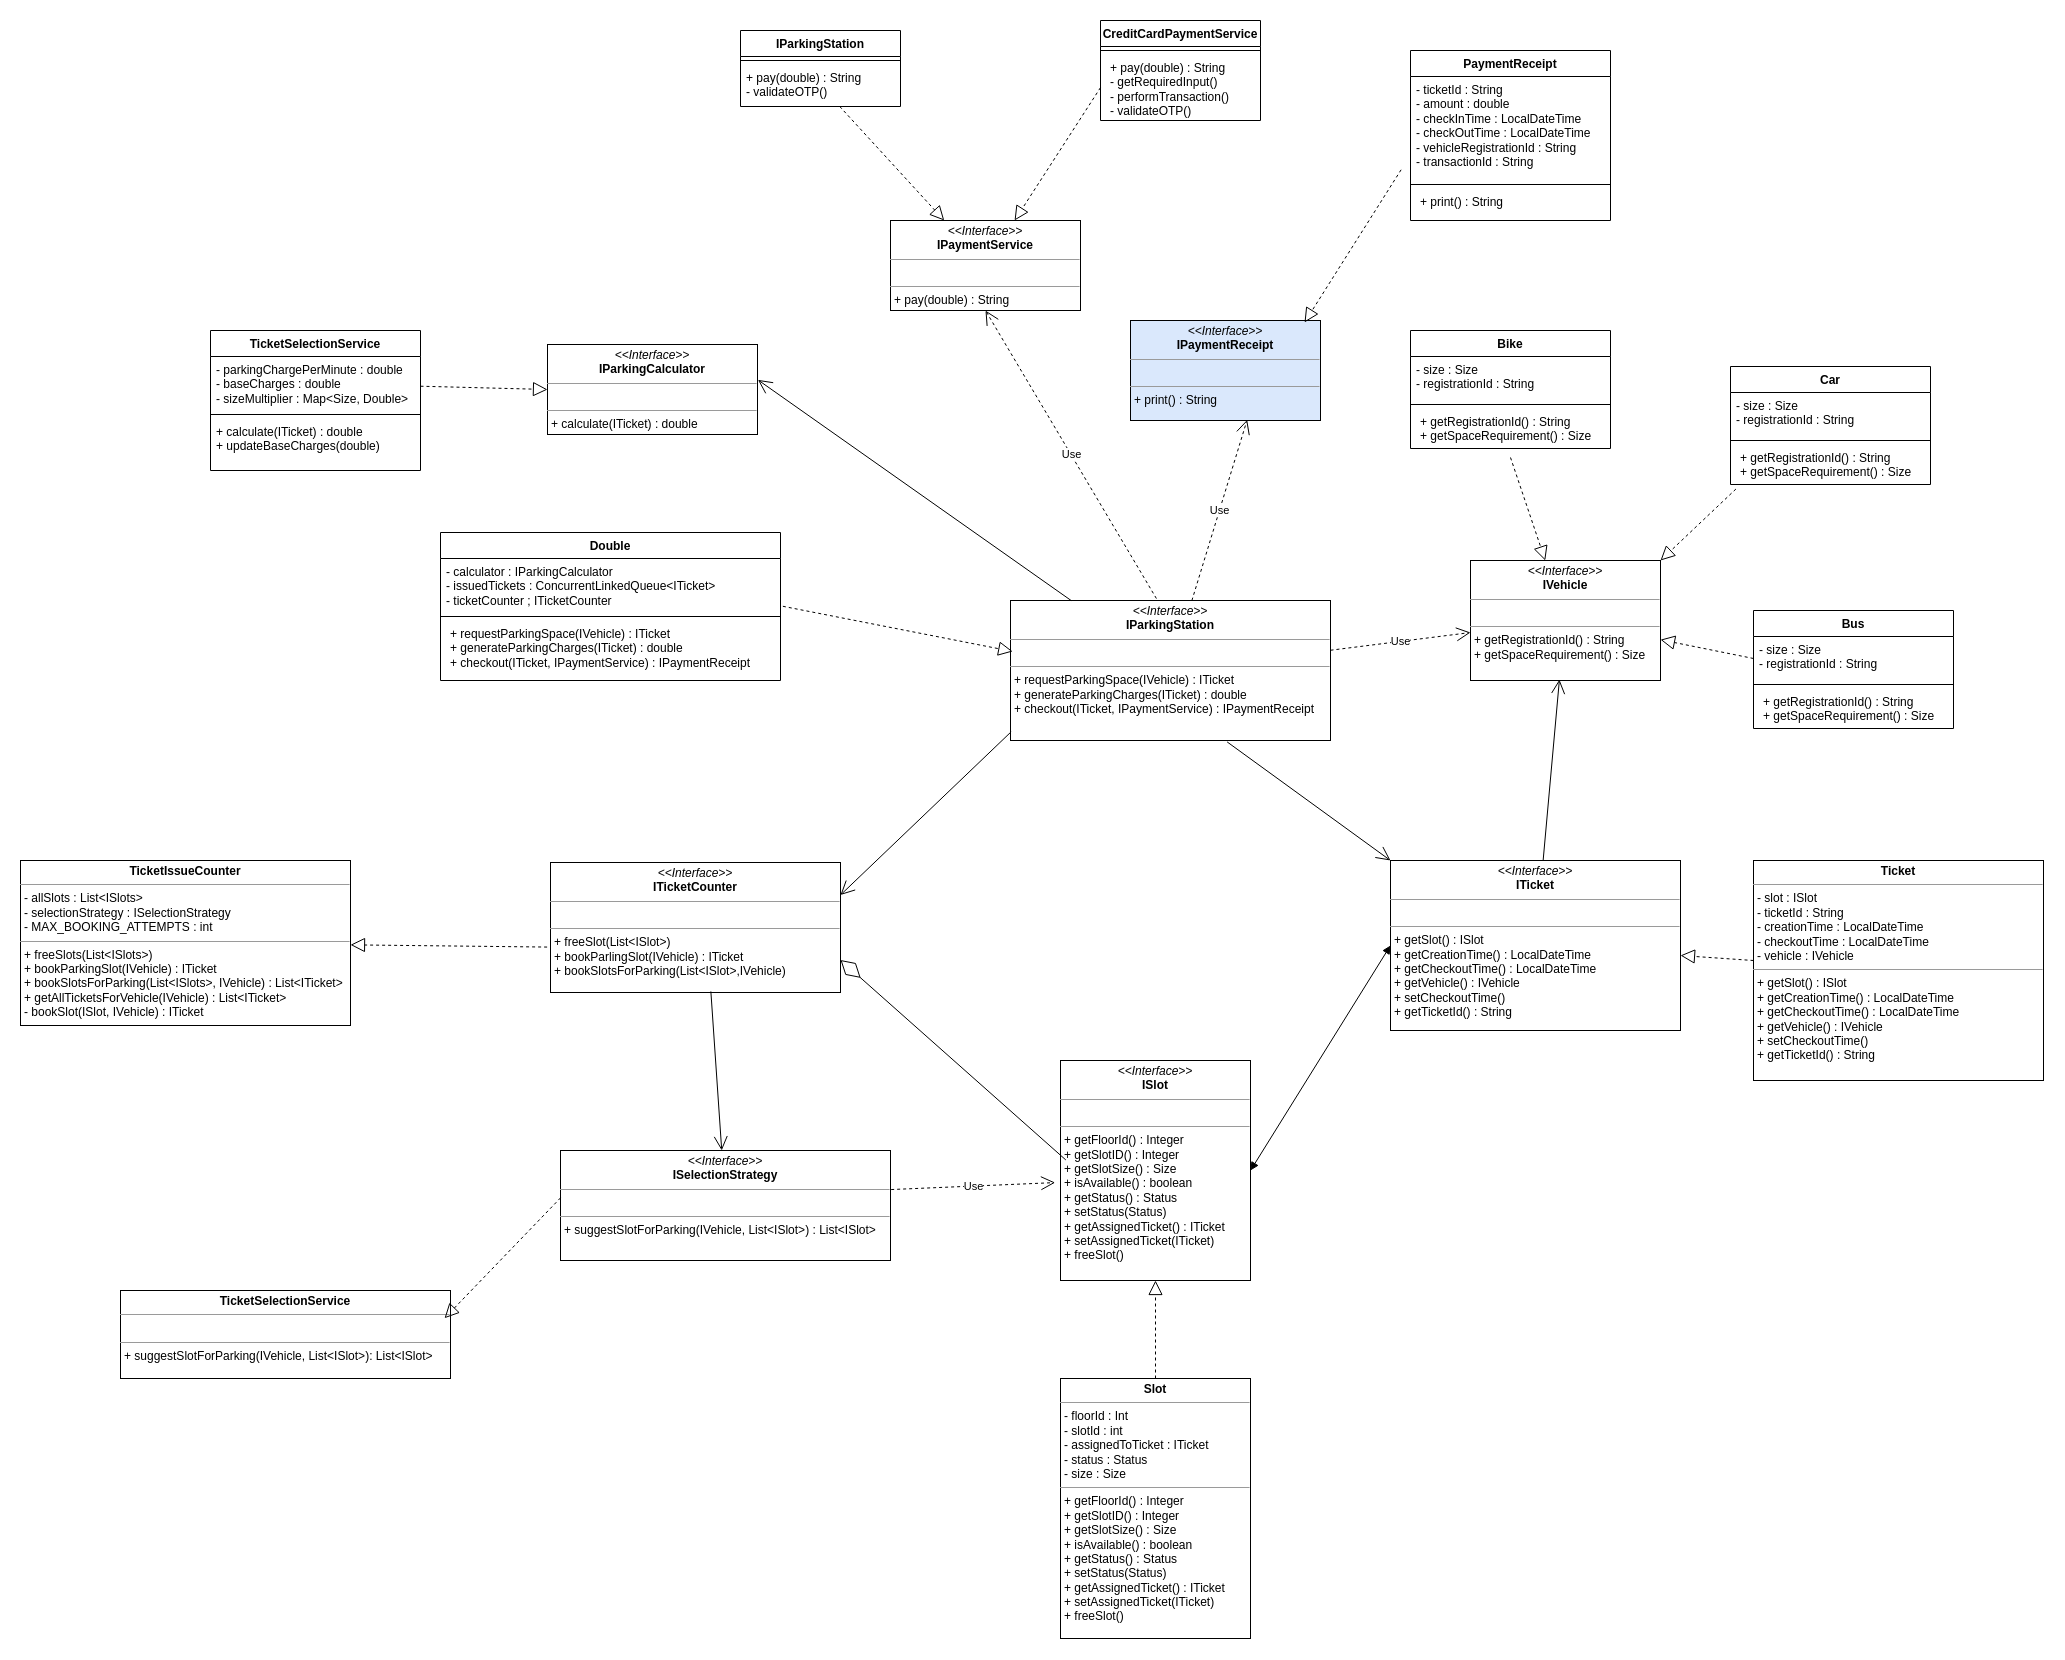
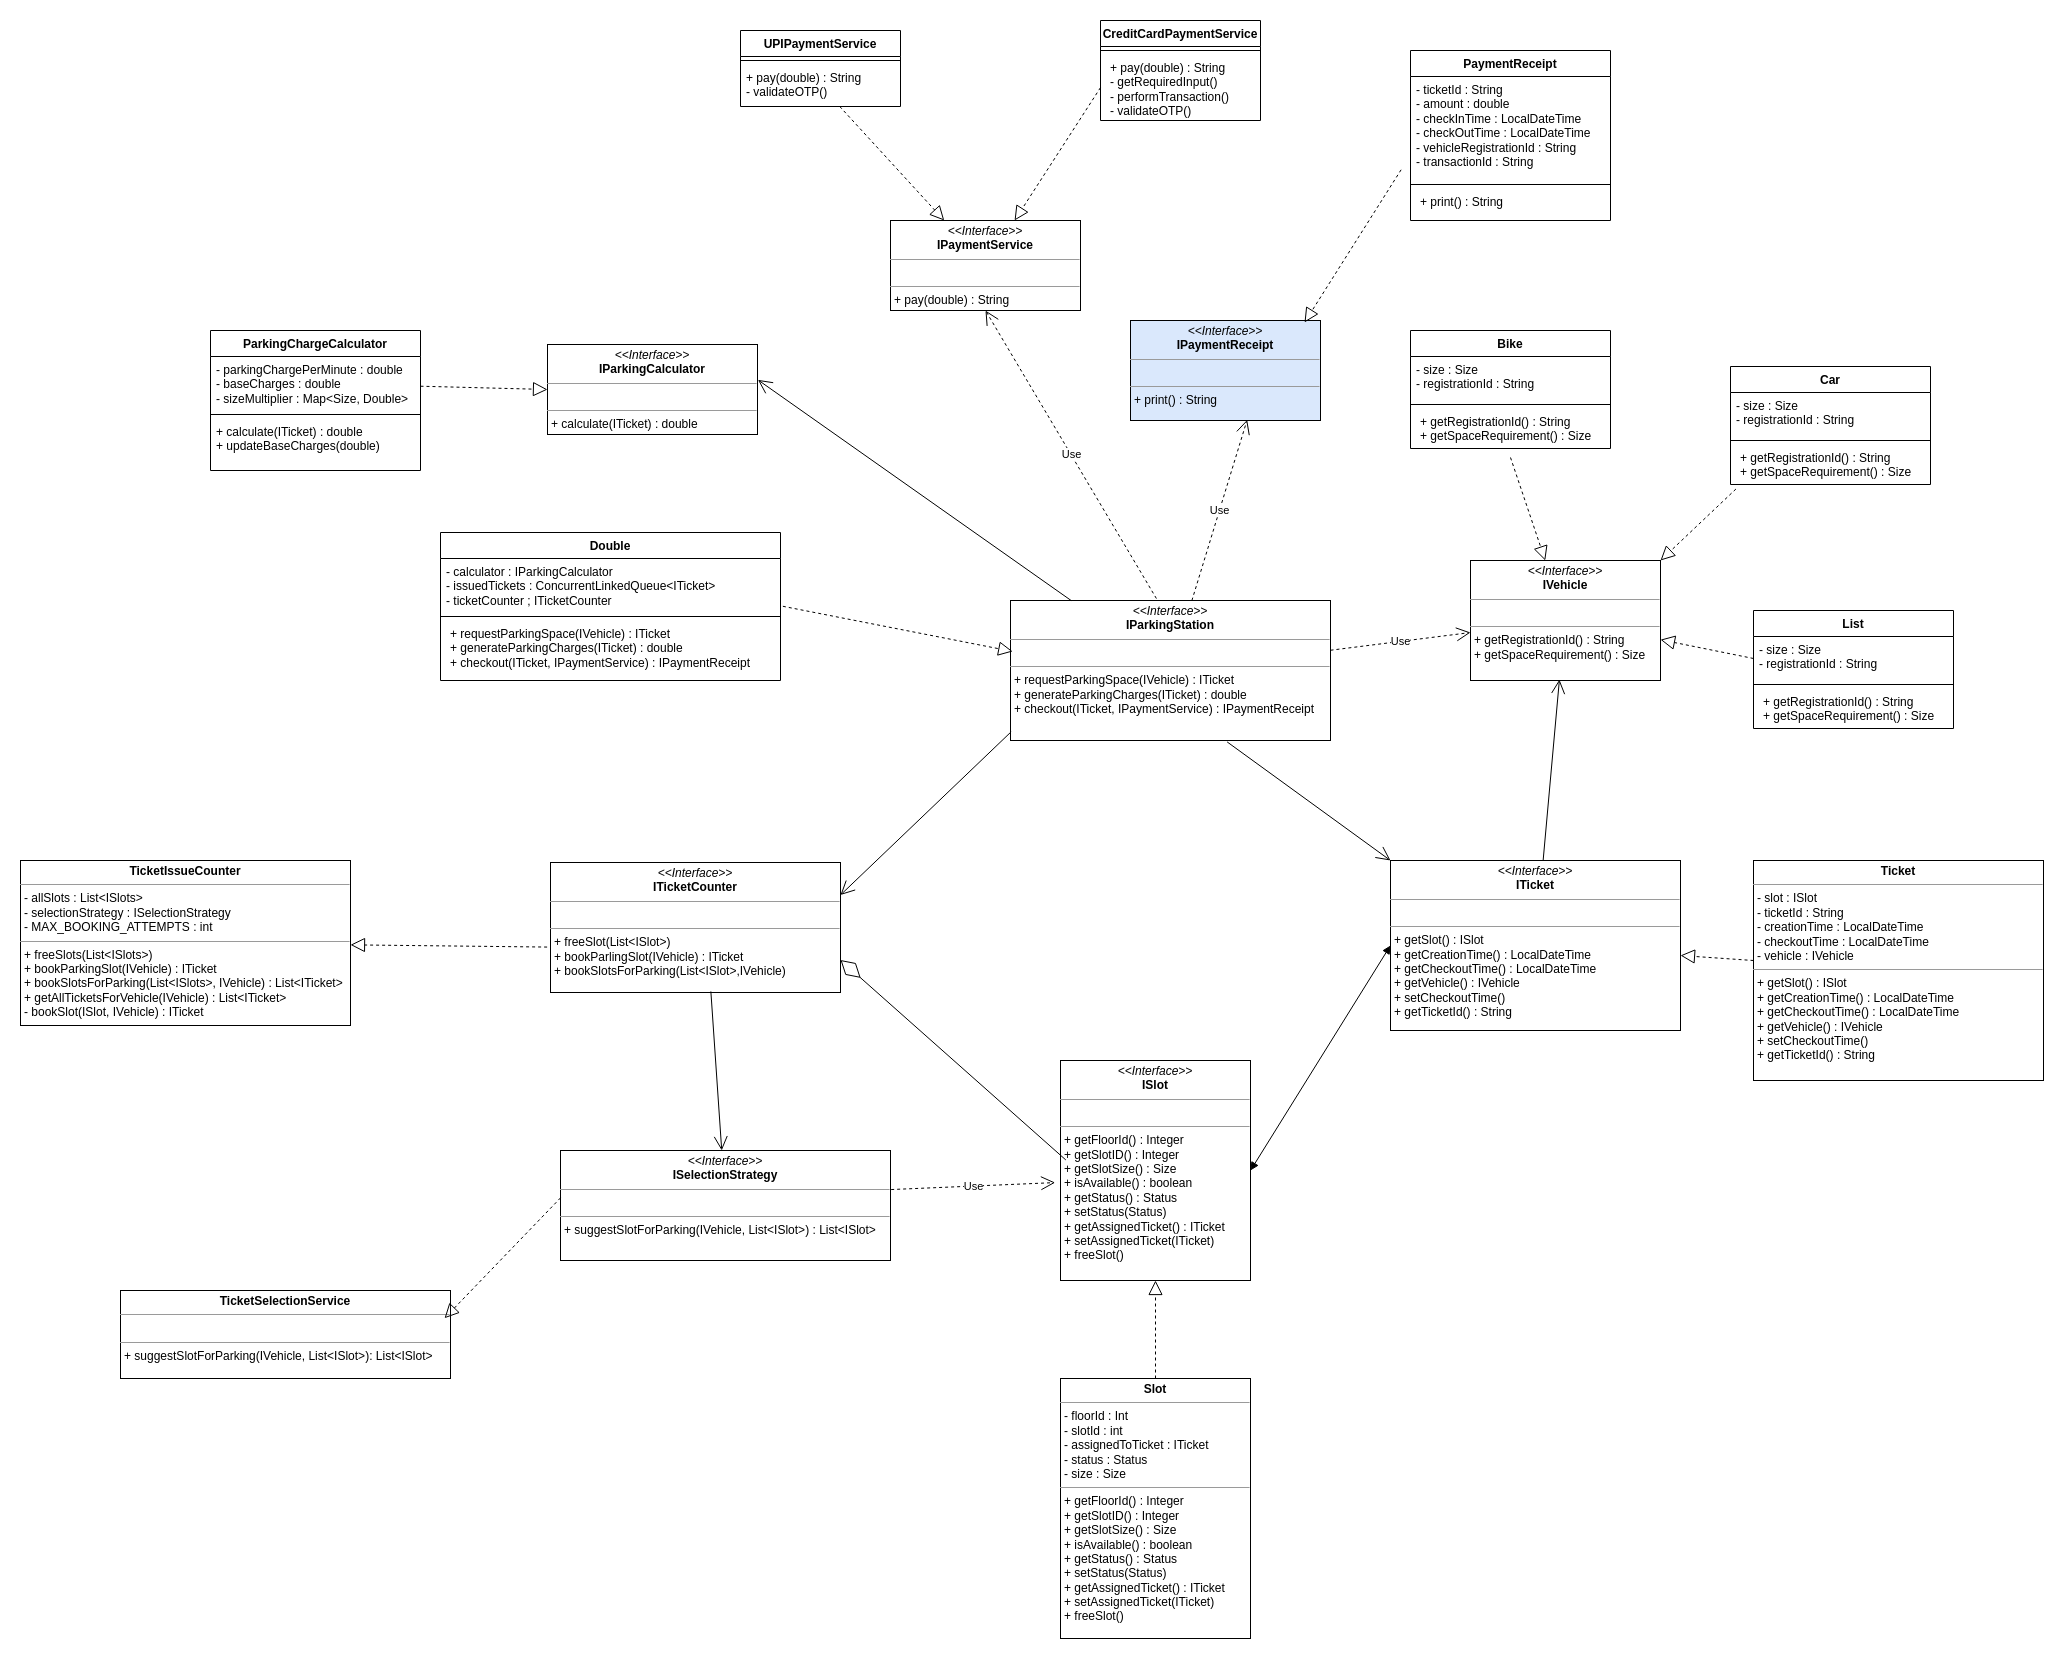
(821, 45) -> (821, 45)
(316, 345) -> (316, 345)
(1854, 625) -> (1854, 625)
